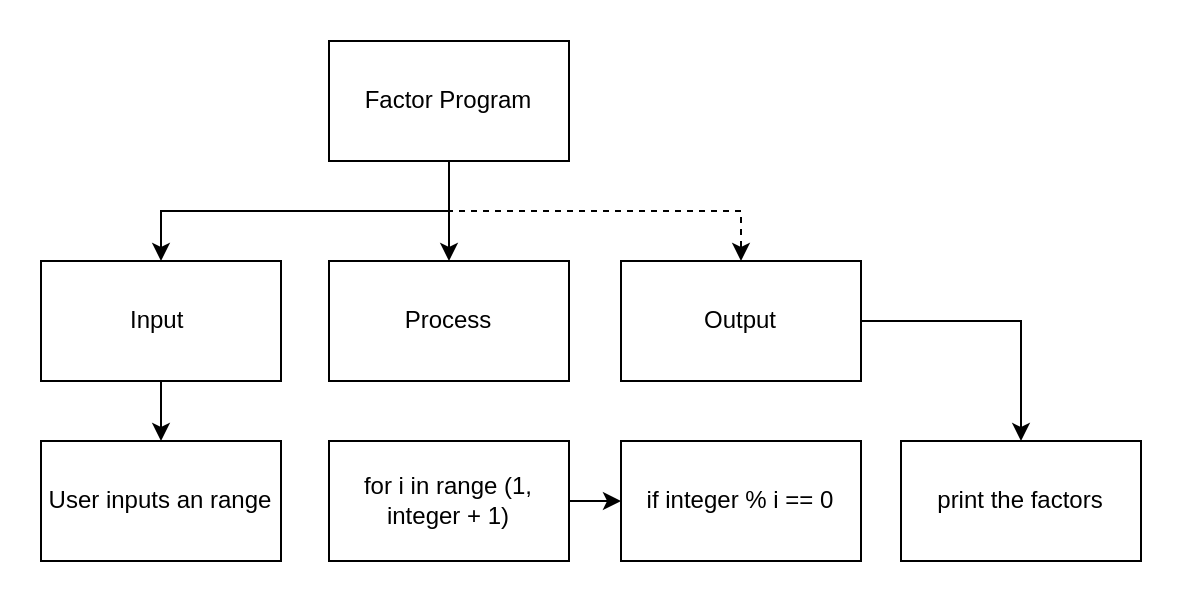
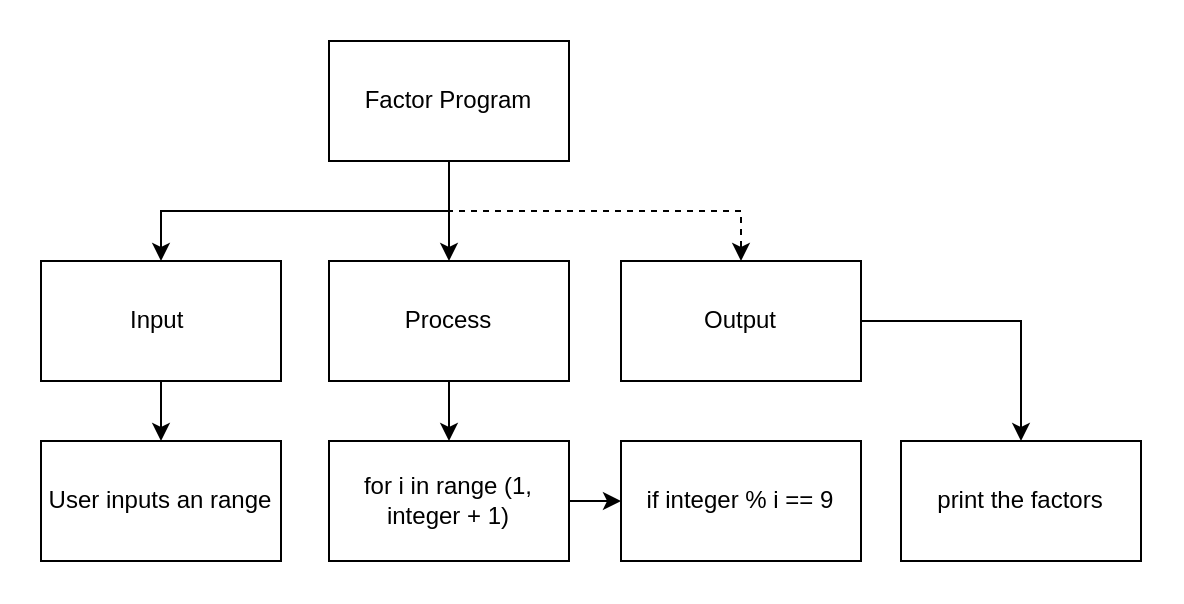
none -> (449, 404)
(741, 501) -> (741, 501)
